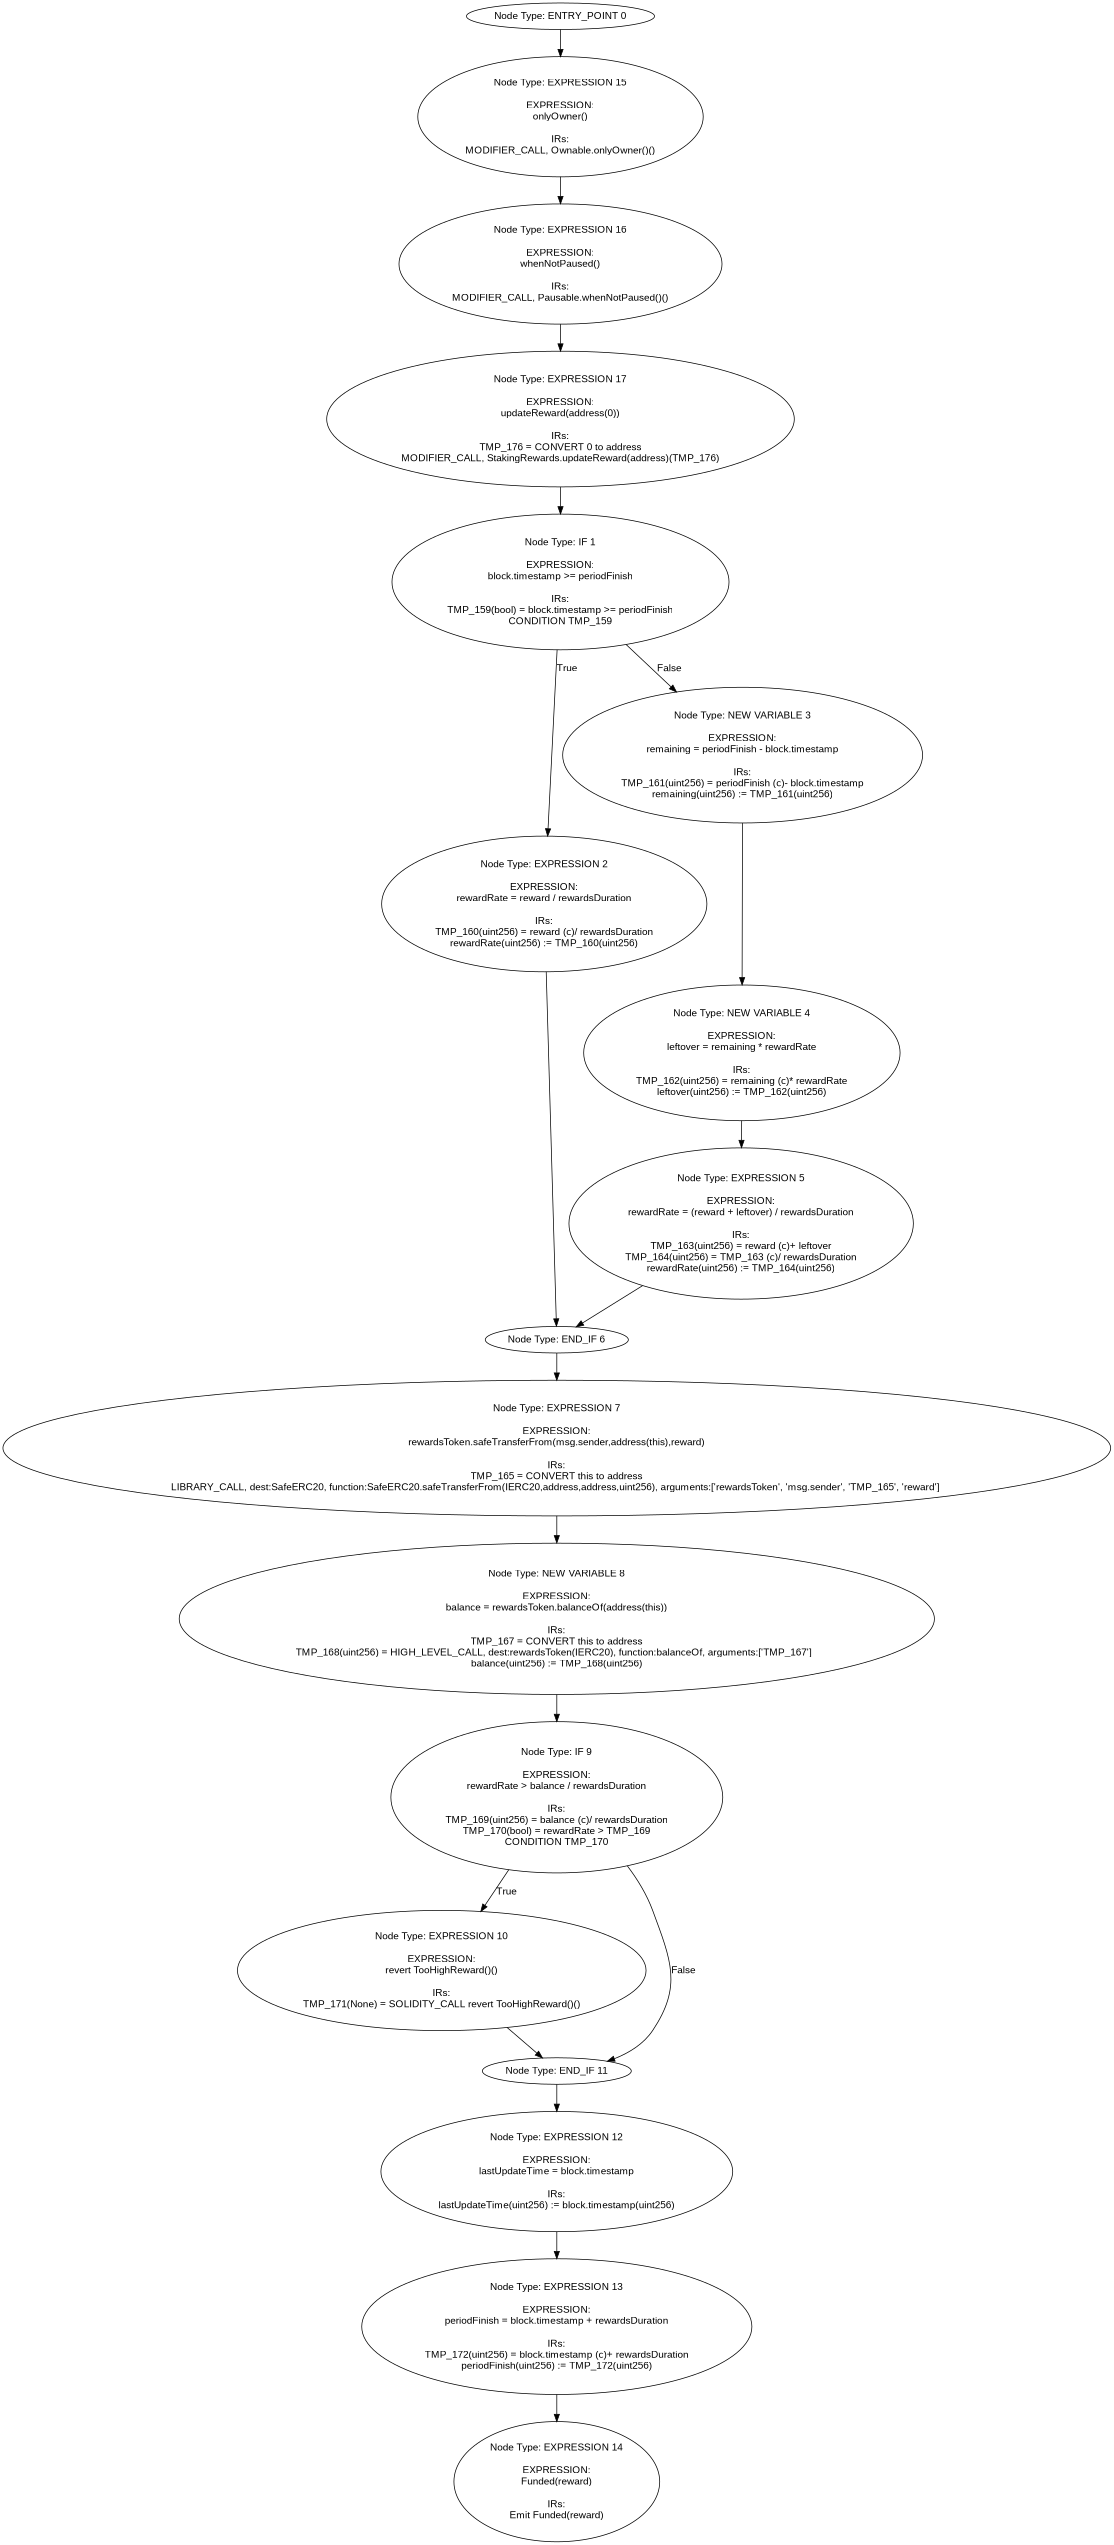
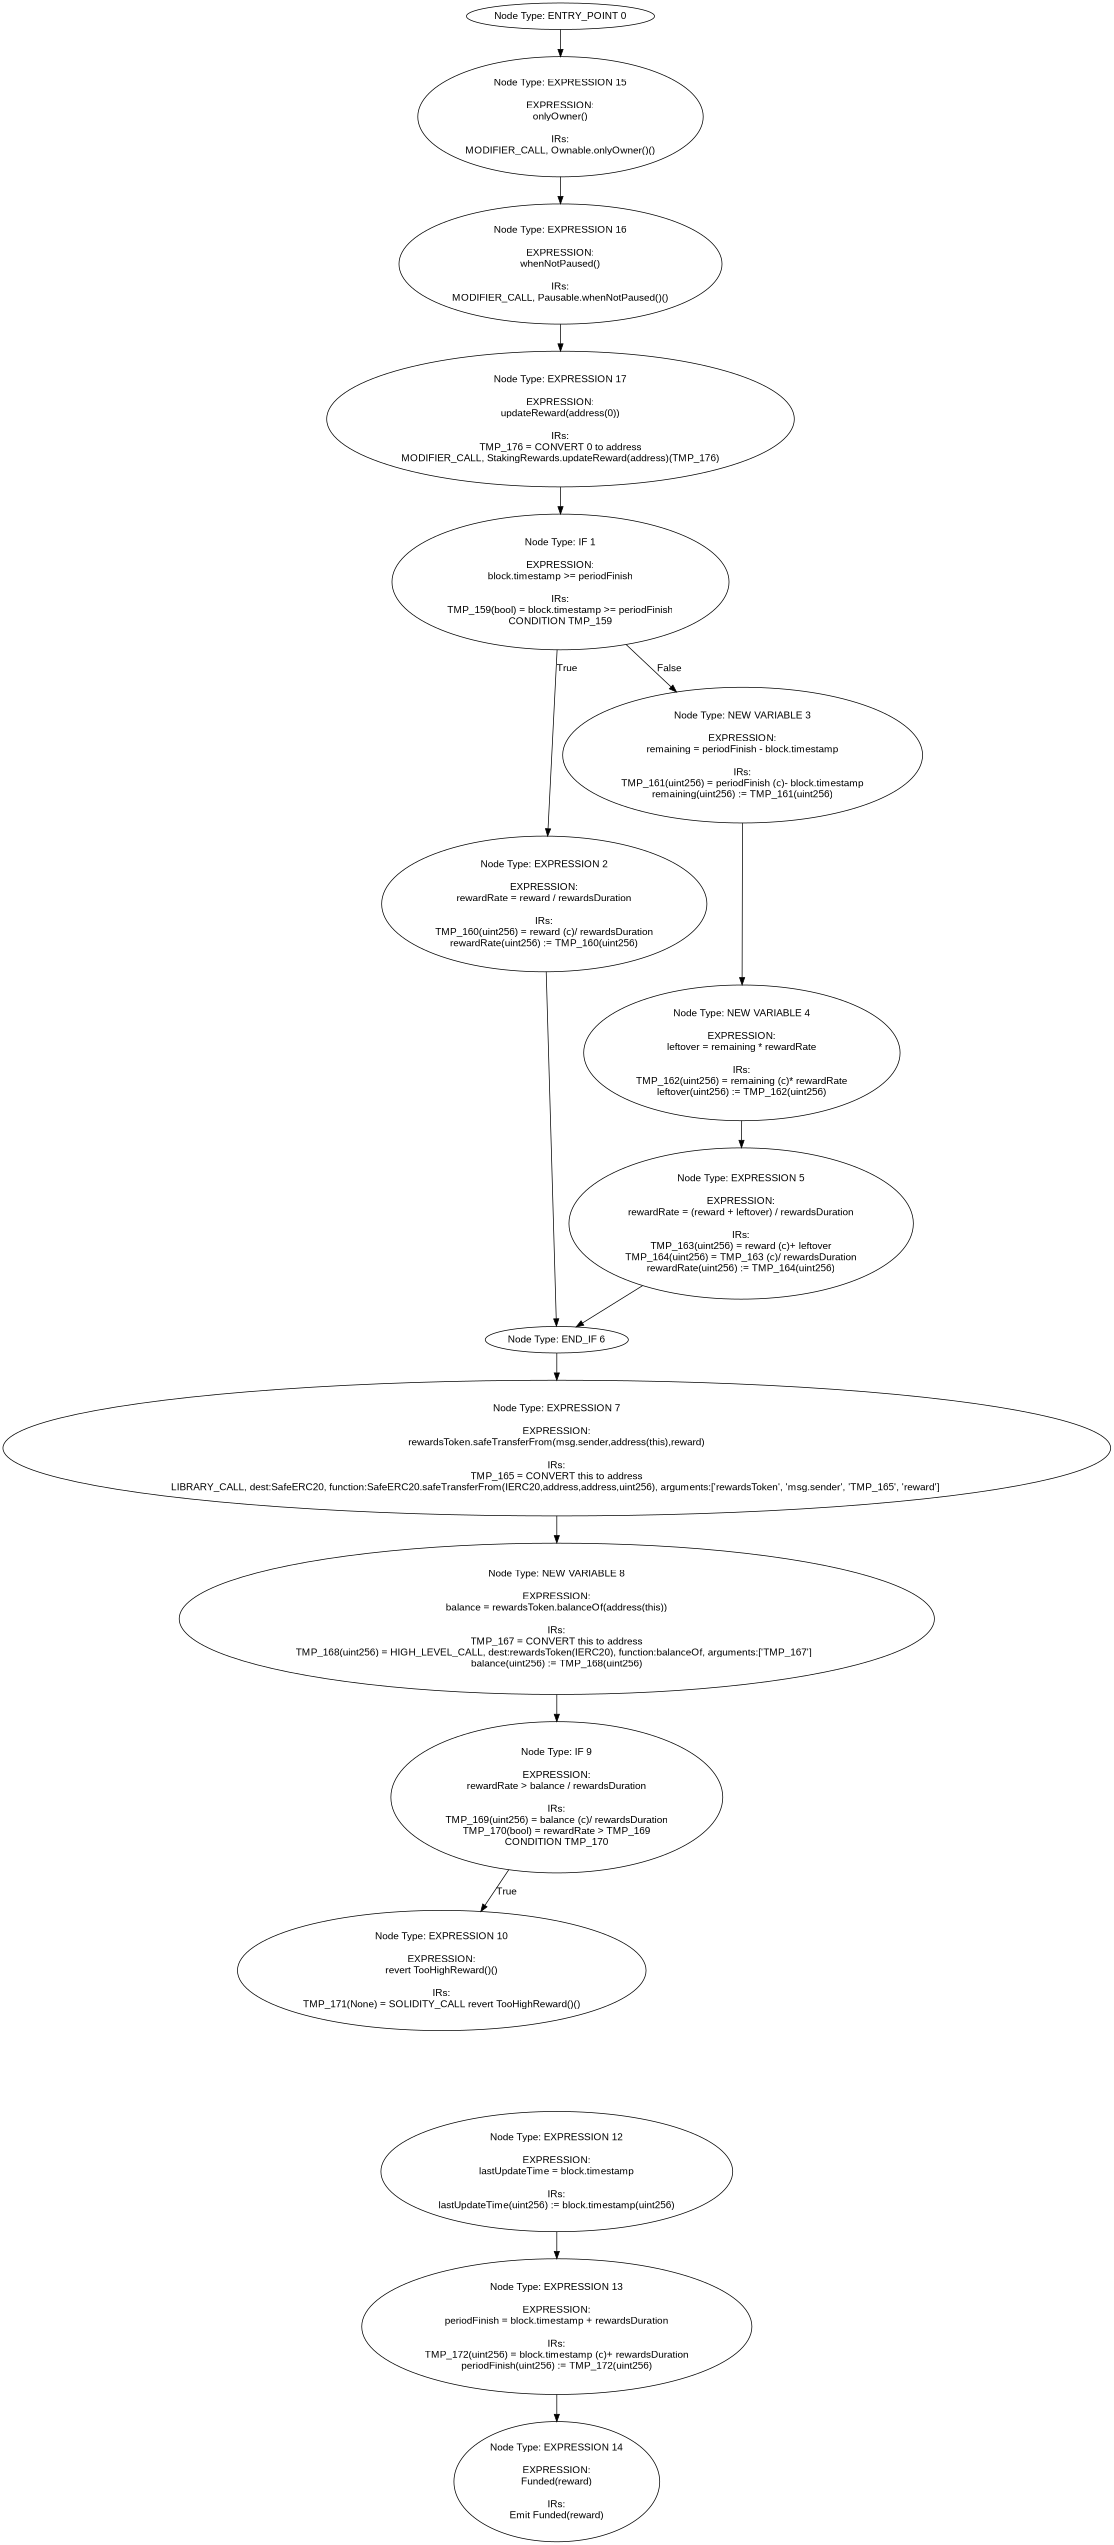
(557, 2071) -> none
